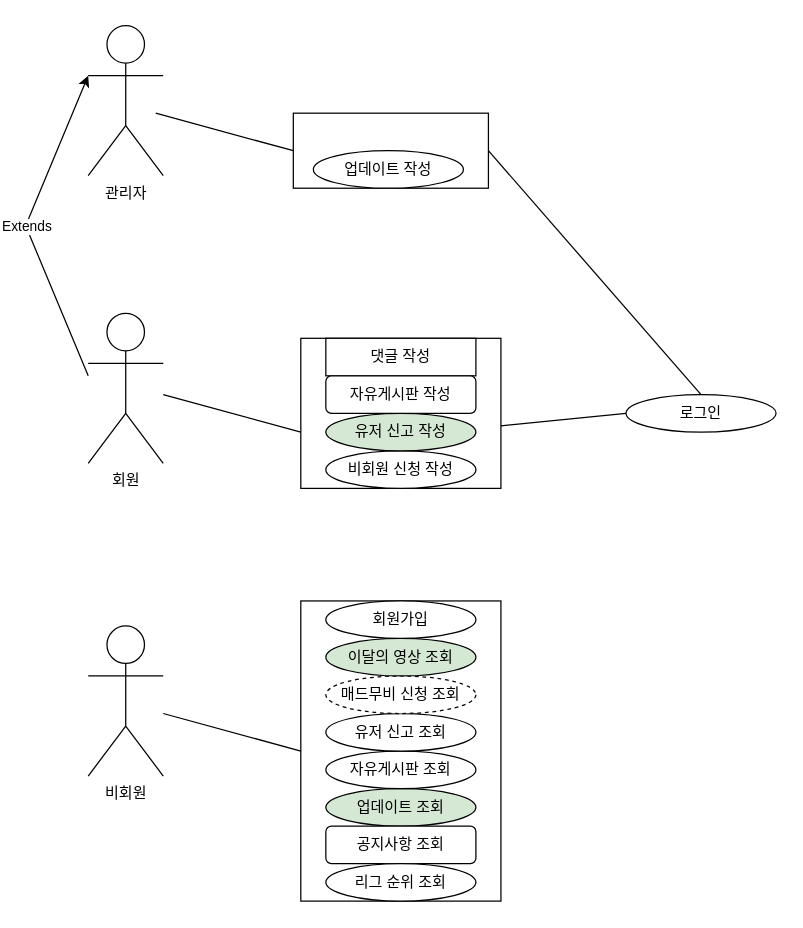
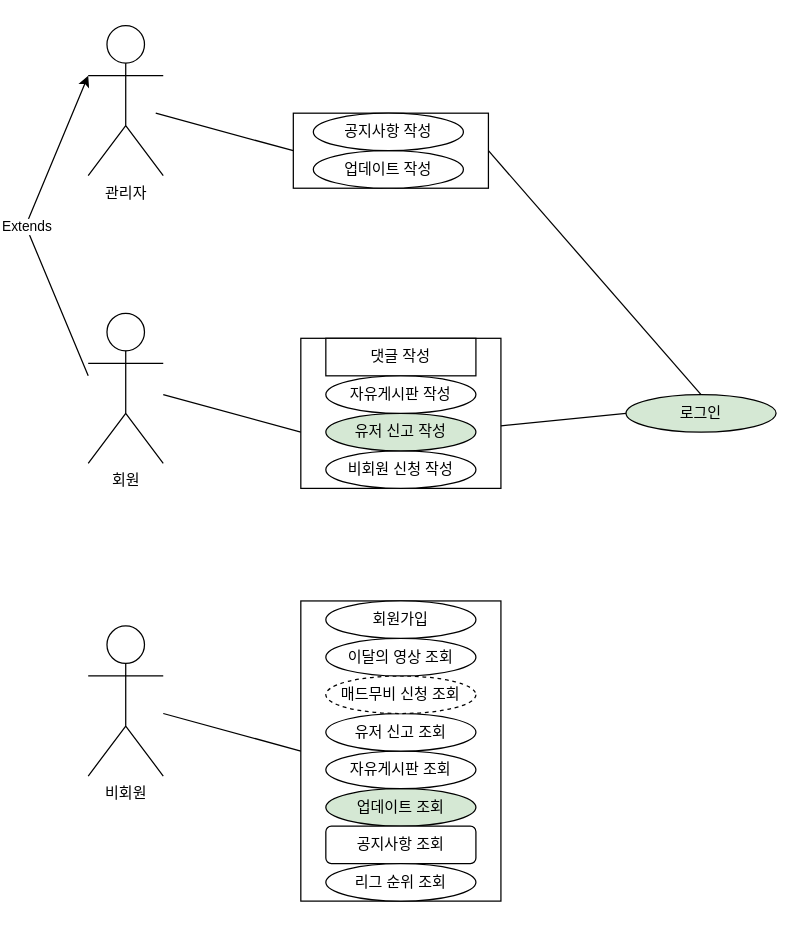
none -> (388, 132)
(401, 394) -> (401, 394)
(701, 413) -> (701, 413)
(401, 657) -> (401, 657)
